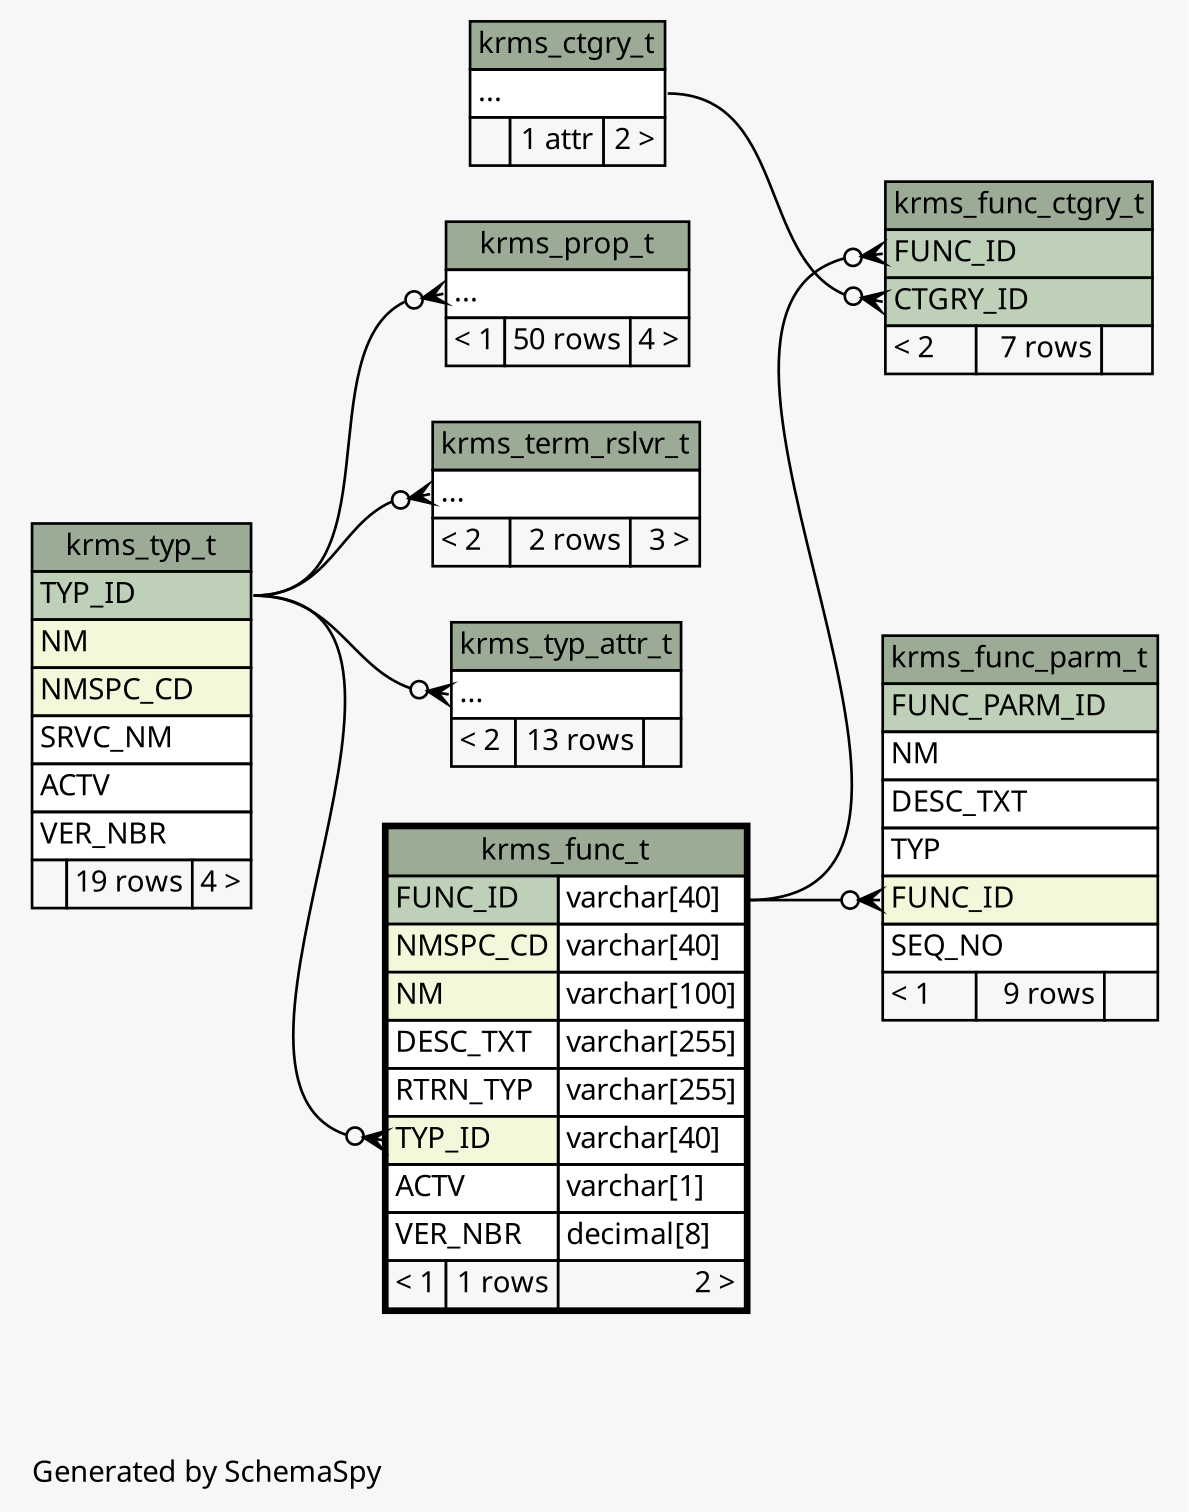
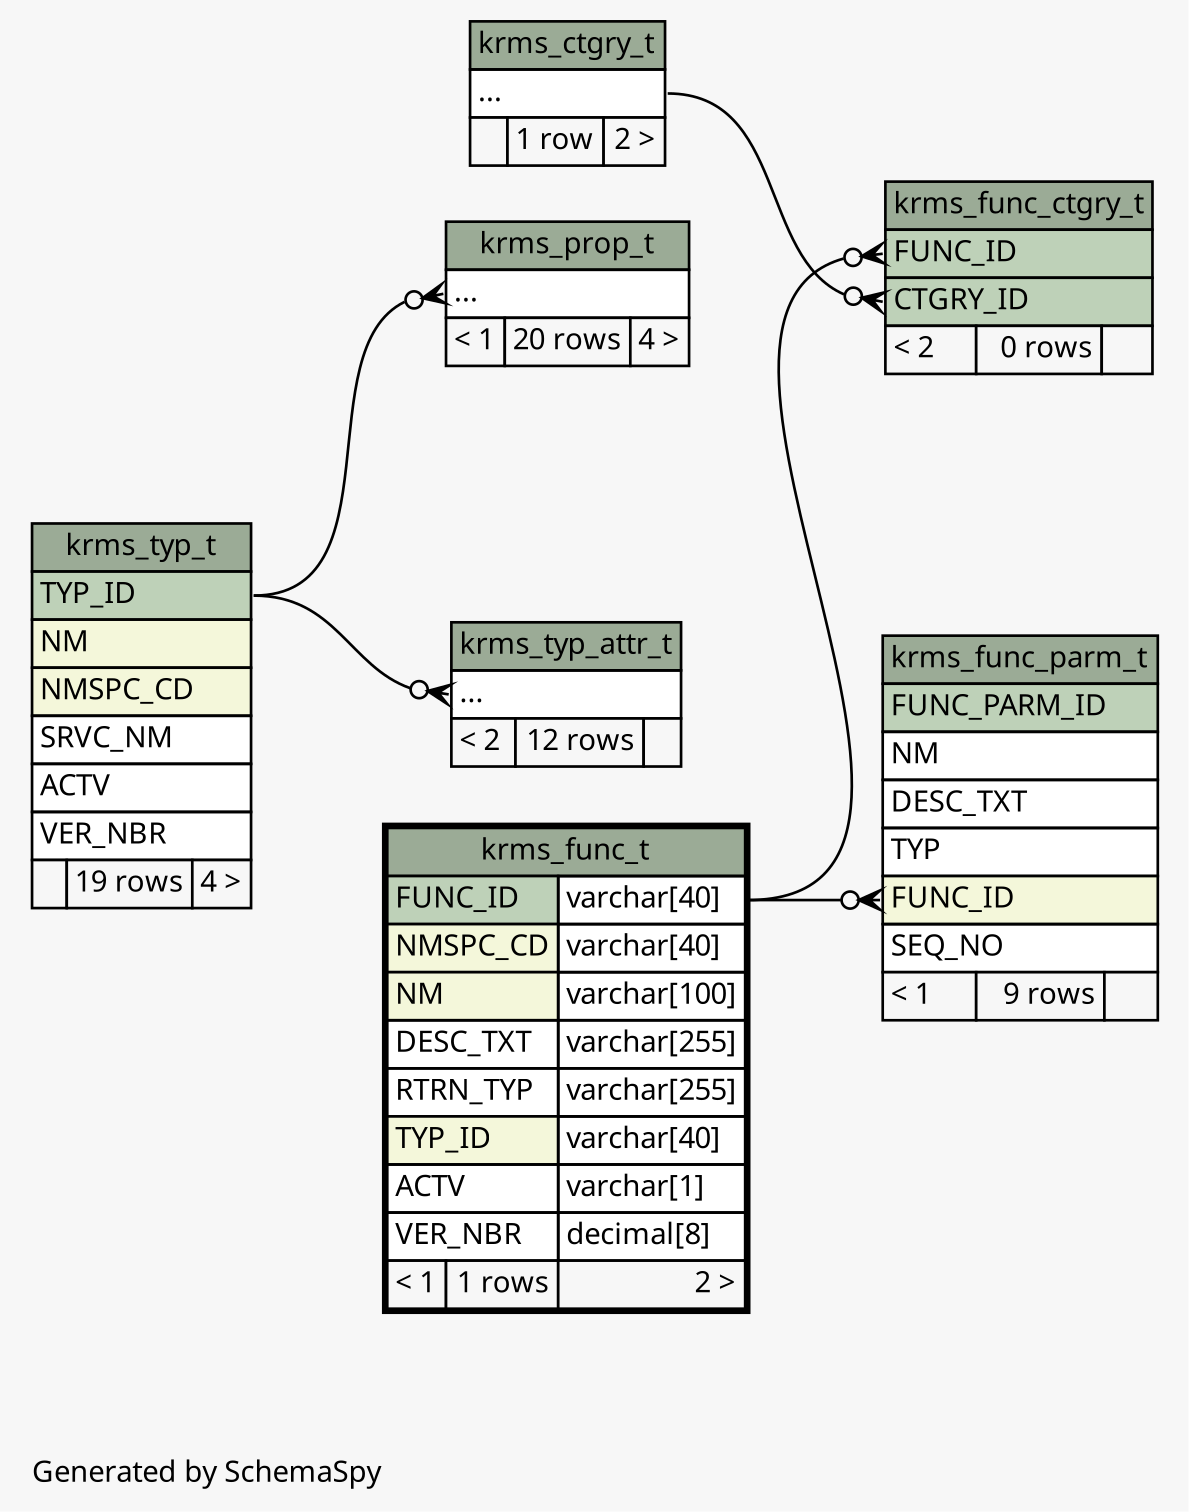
(558, 140) -> (556, 140)
(568, 341) -> (568, 341)
(1047, 349) -> (1047, 349)
(566, 494) -> none
(581, 741) -> (581, 741)
(323, 849) -> none
